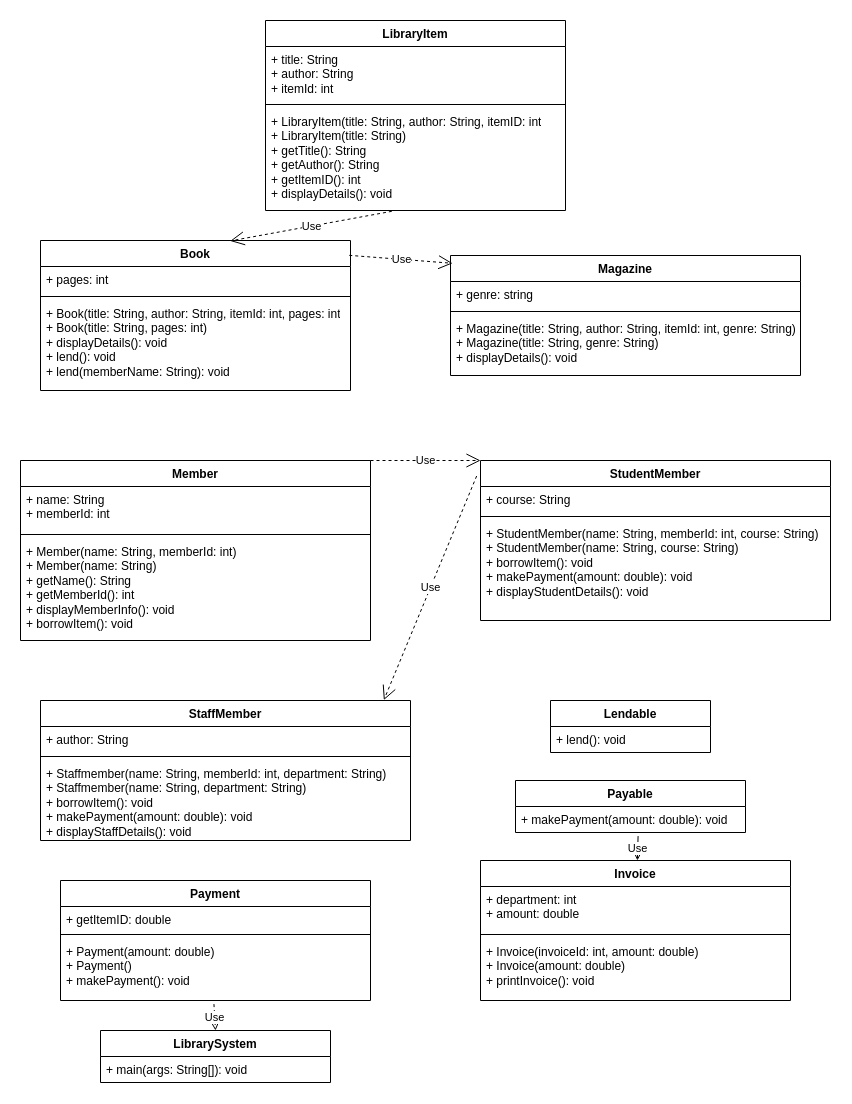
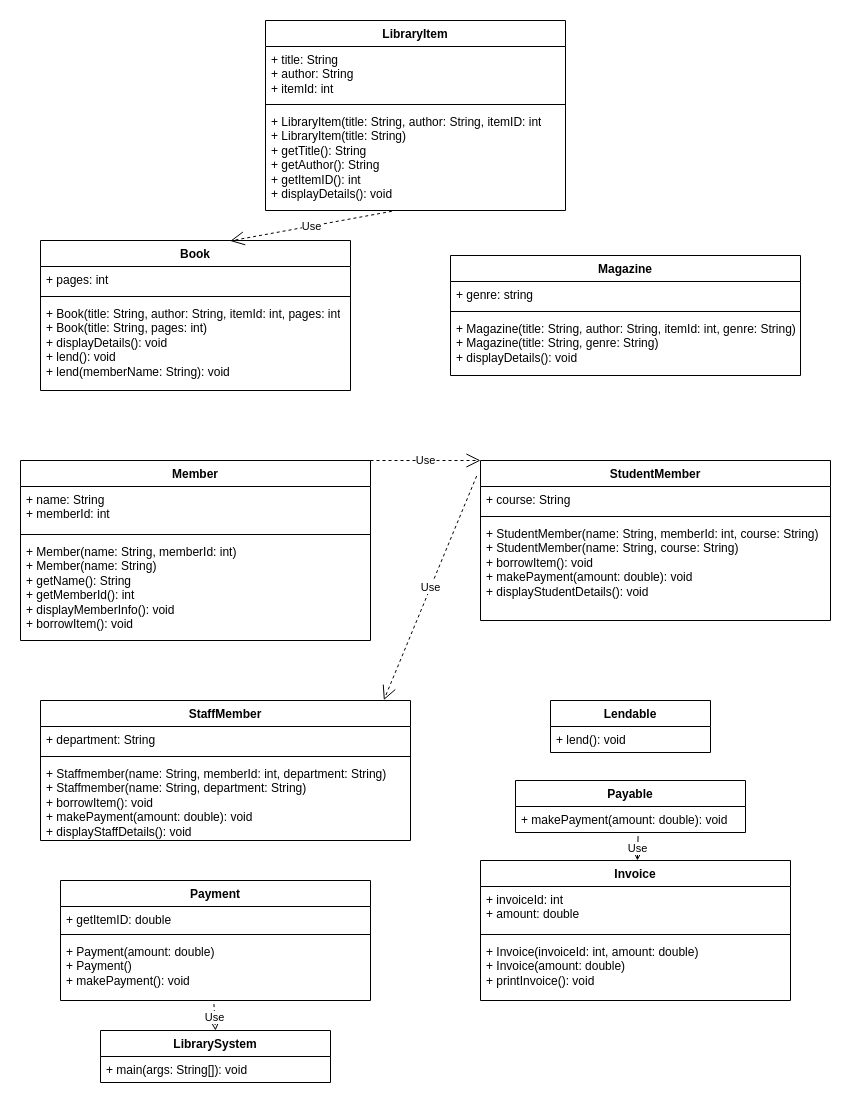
(399, 259) -> none
(94, 741) -> (107, 741)
(537, 908) -> (534, 908)
